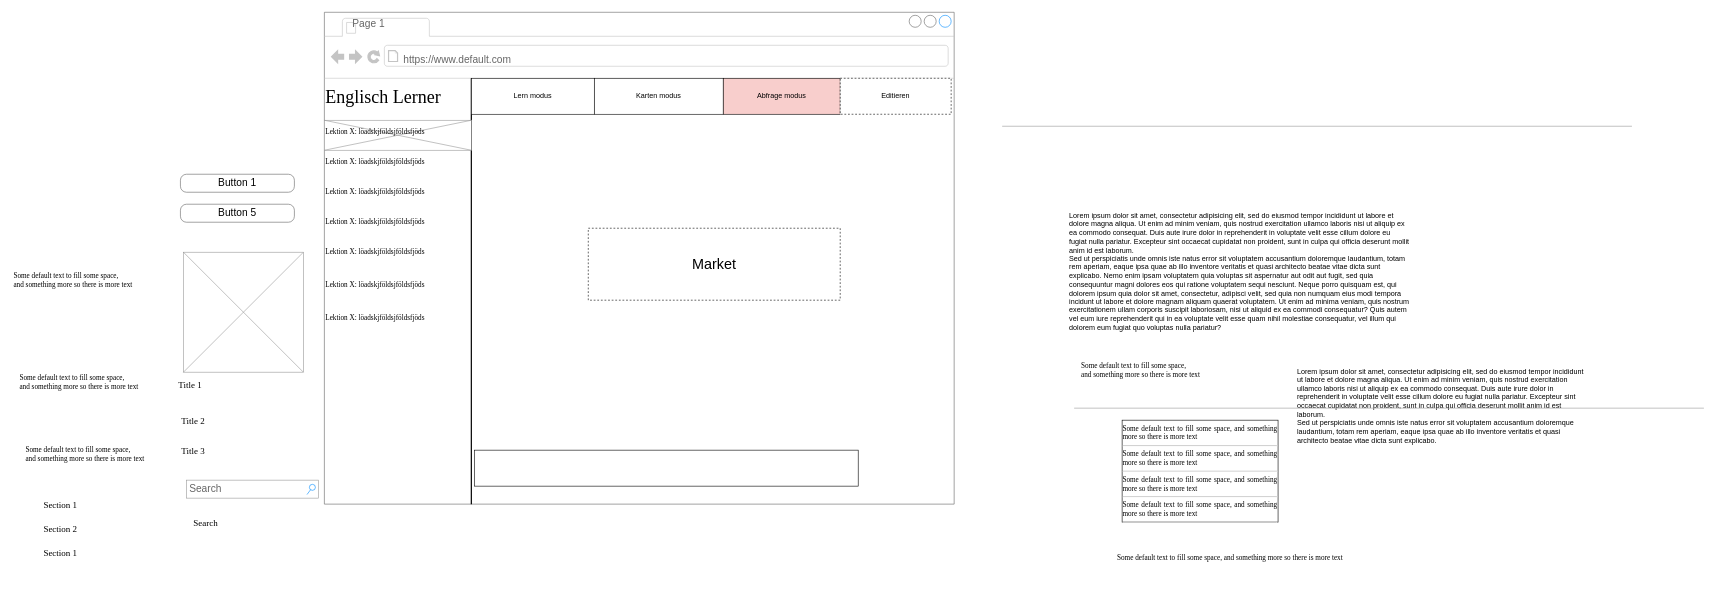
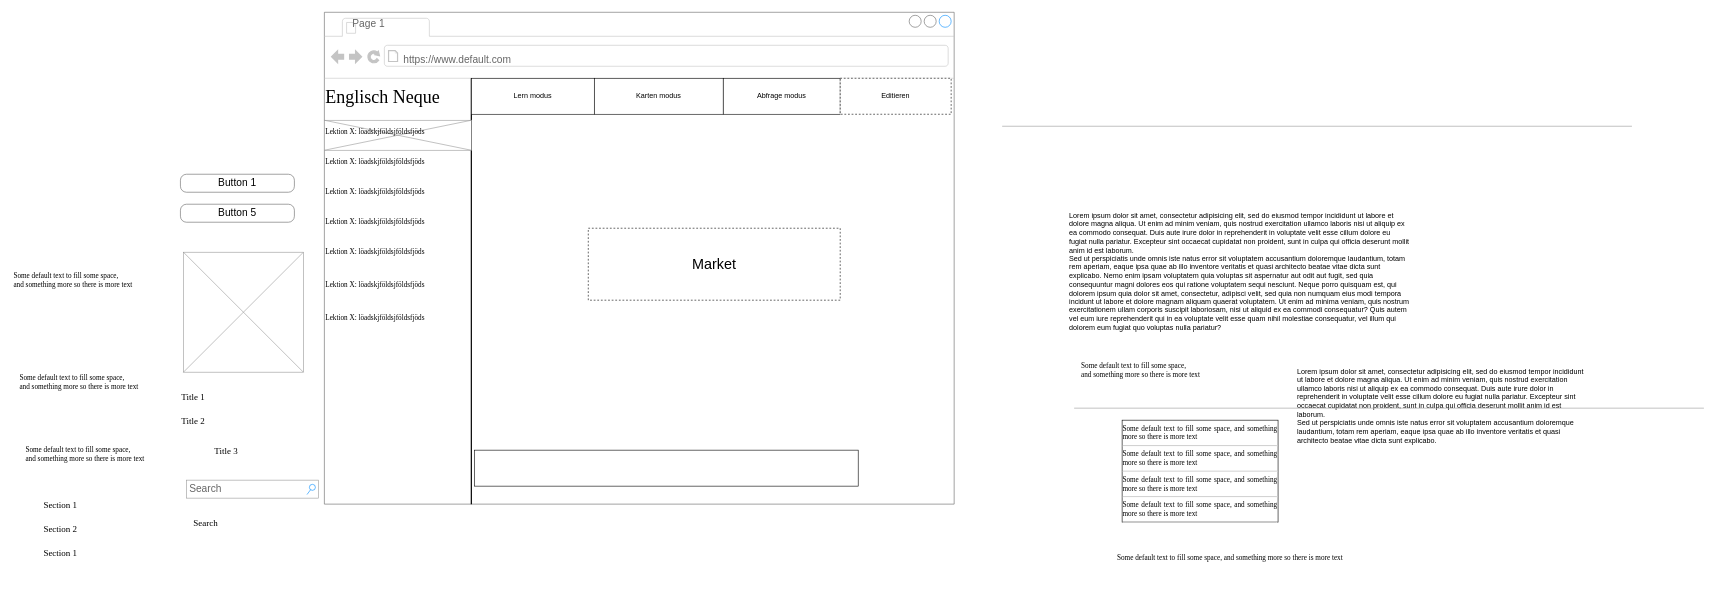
(782, 96) -> (782, 96)
(394, 97) -> (389, 97)
(228, 387) -> (231, 399)
(231, 453) -> (264, 453)
